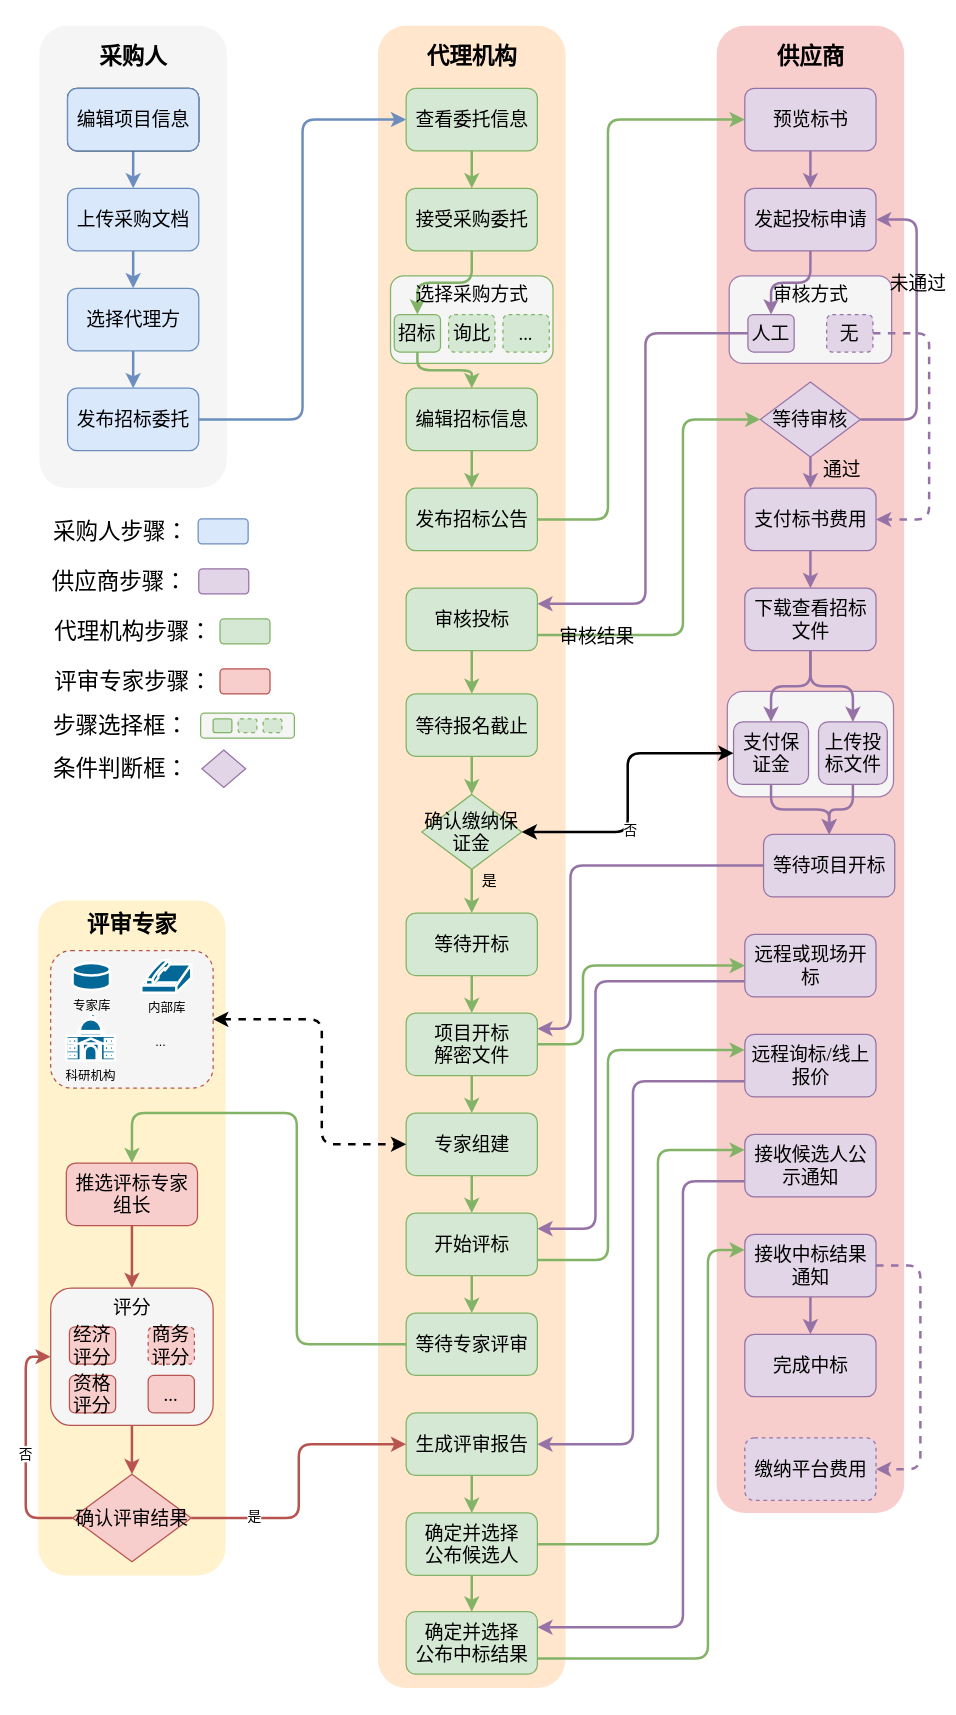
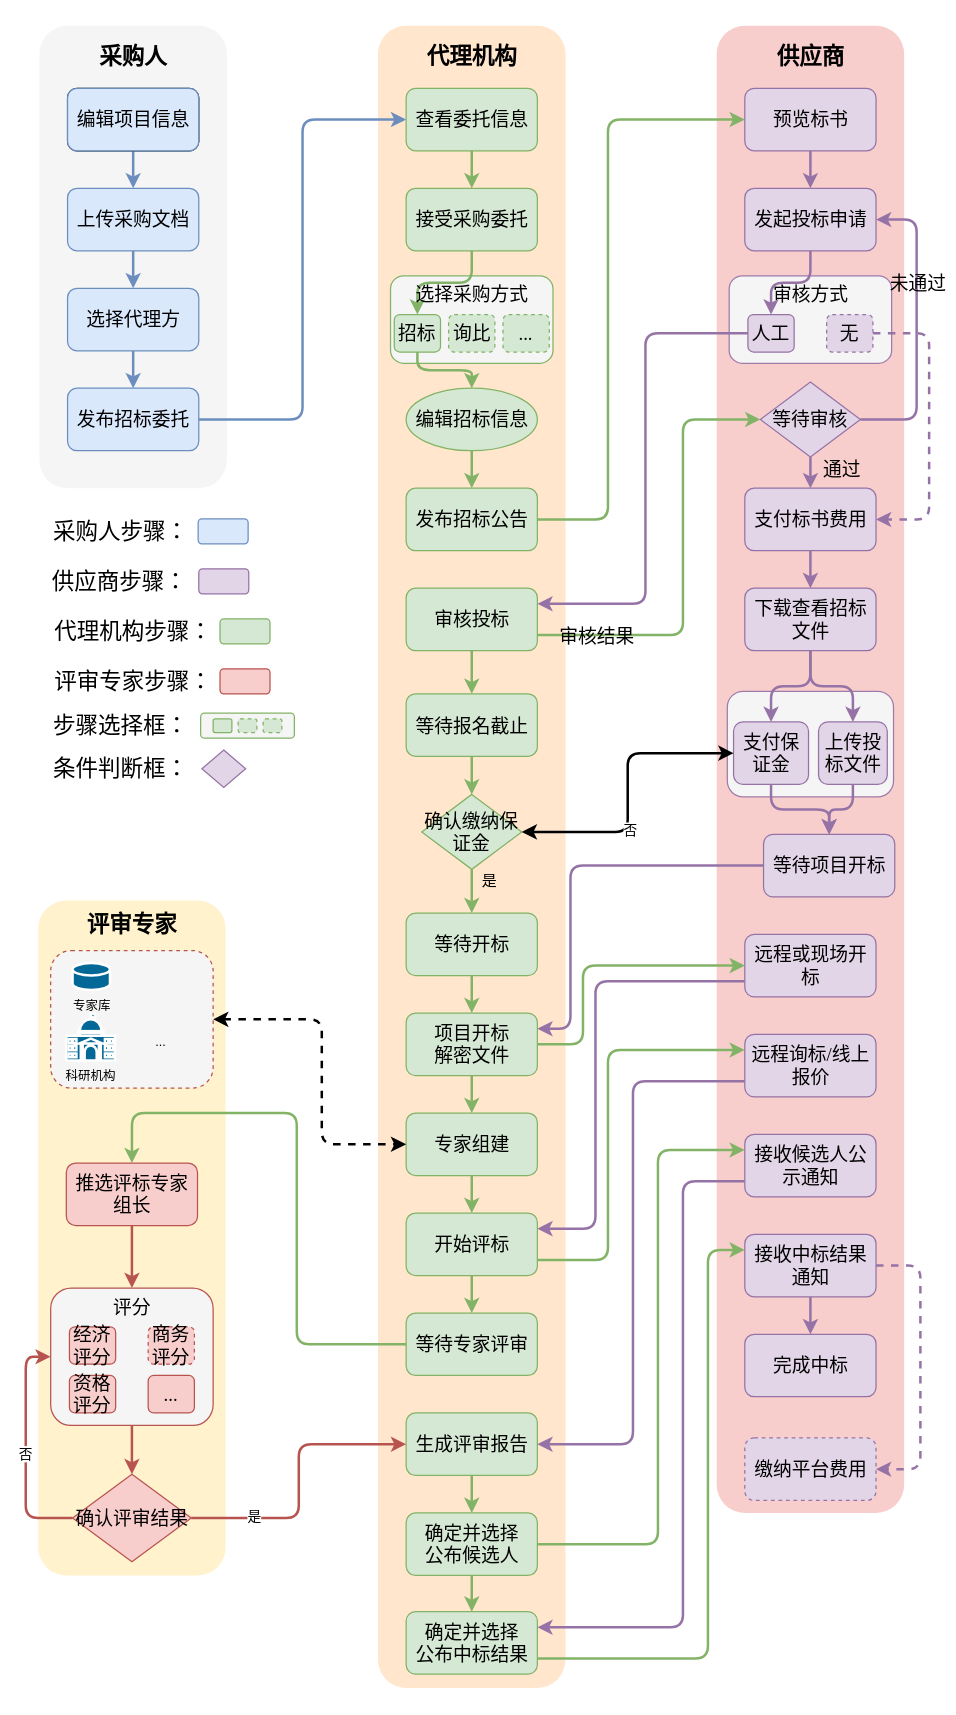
(472, 419) -> (472, 419)
(166, 977) -> none
